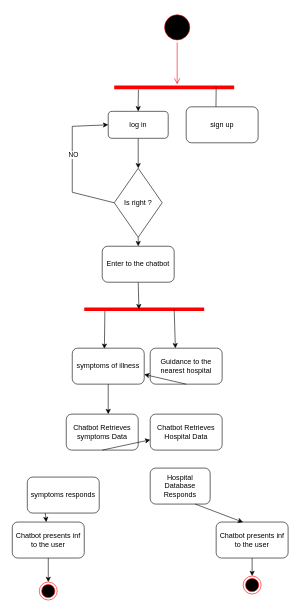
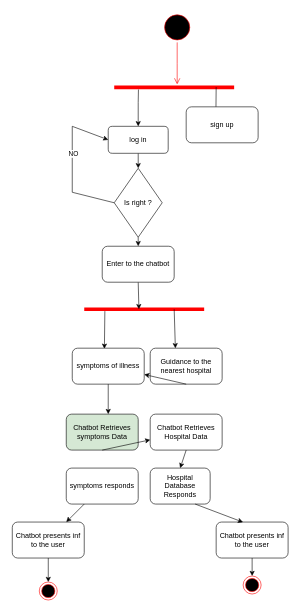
(138, 125) -> (138, 140)
(102, 432) -> (102, 432)
none -> (184, 457)
(63, 495) -> (102, 486)
